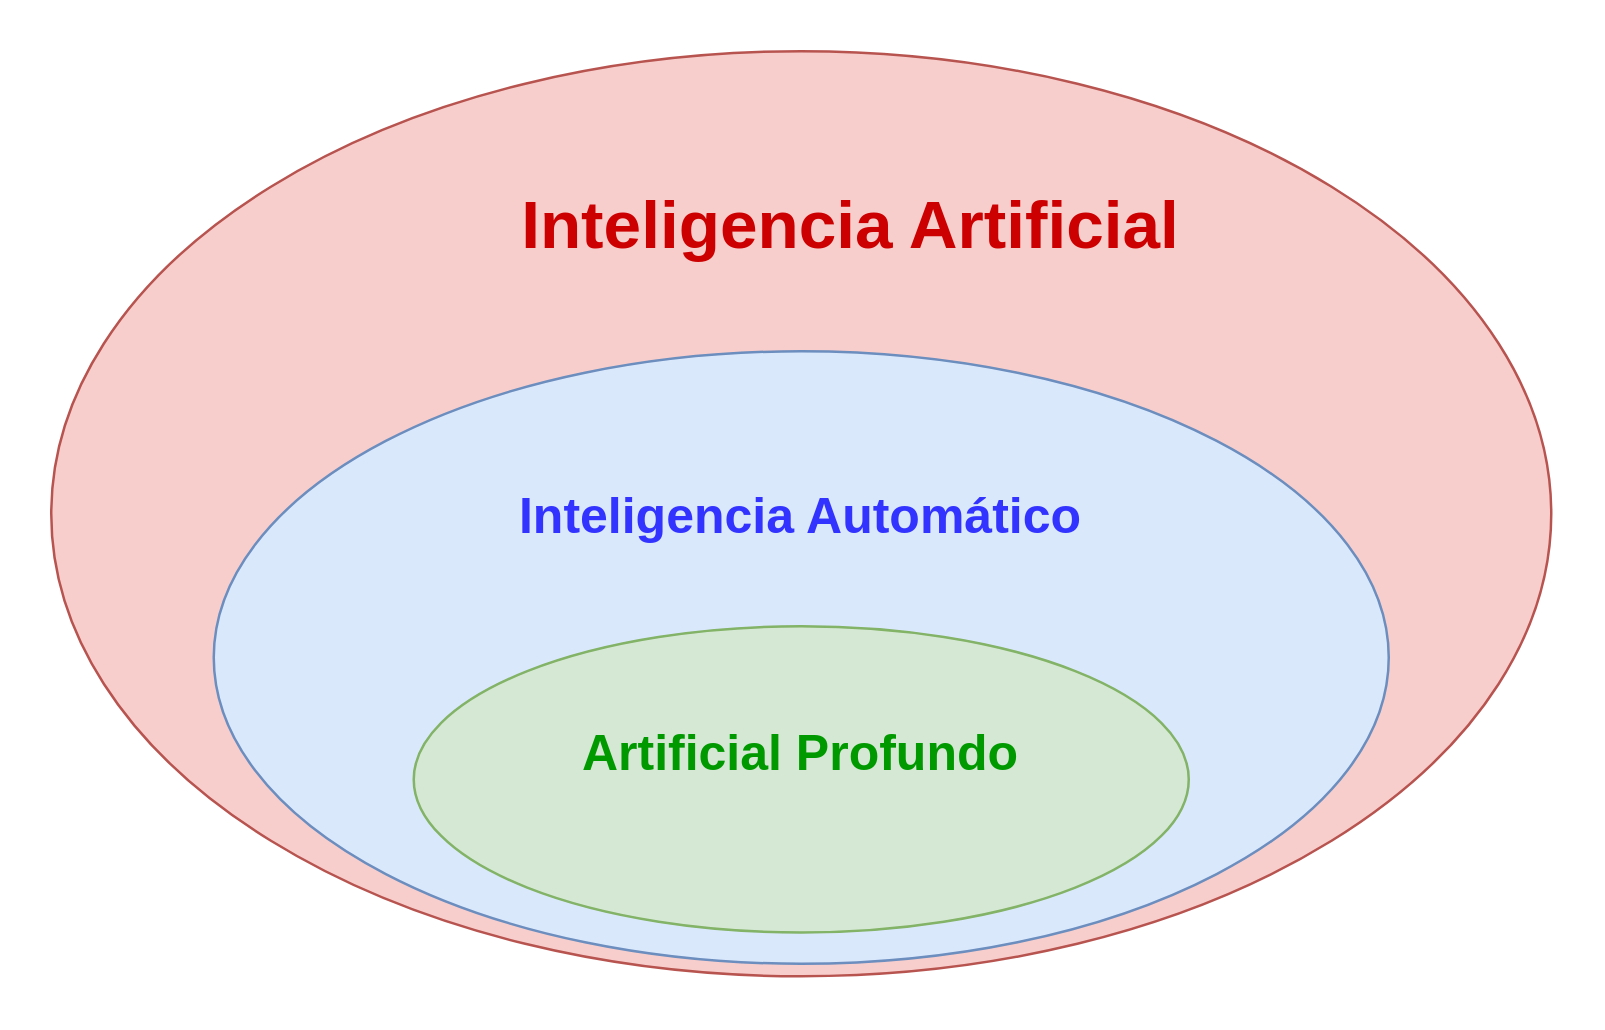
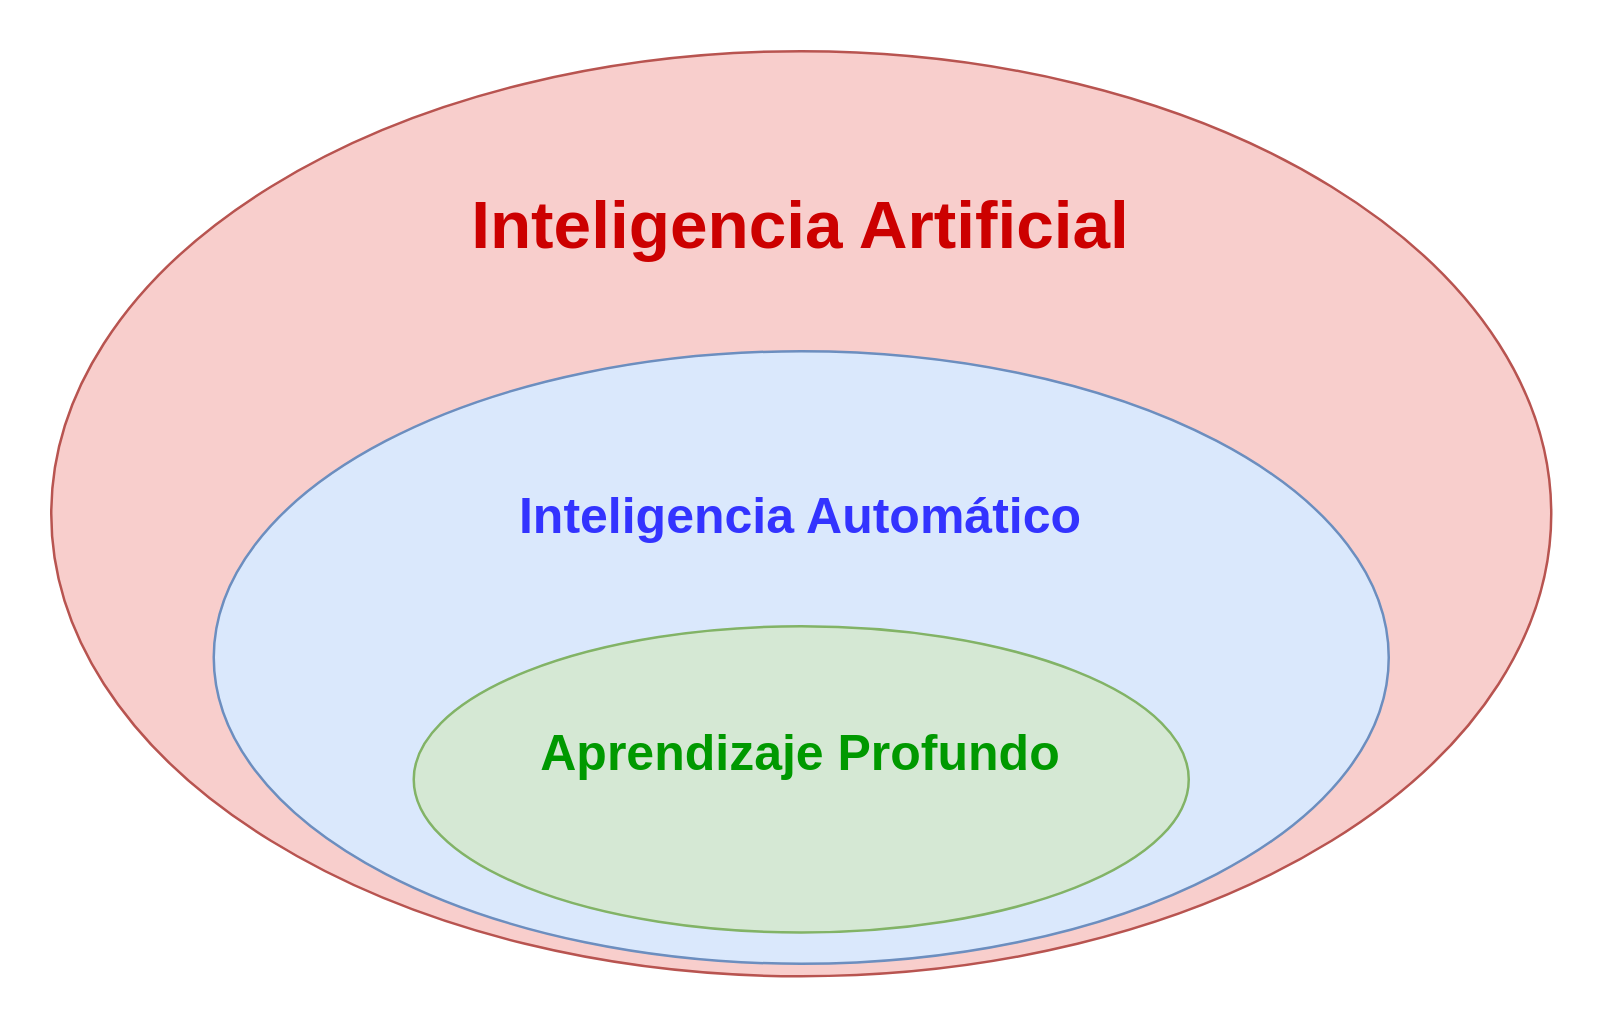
(851, 226) -> (801, 226)
(801, 751) -> (801, 751)
